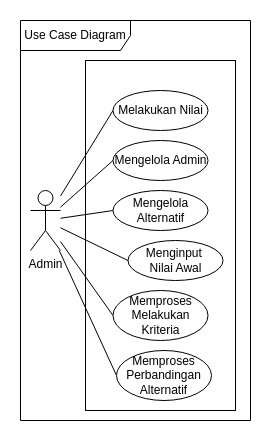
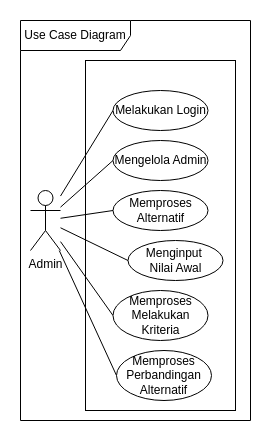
(161, 111) -> (161, 111)
(161, 211) -> (161, 211)
